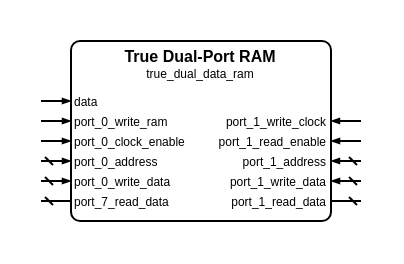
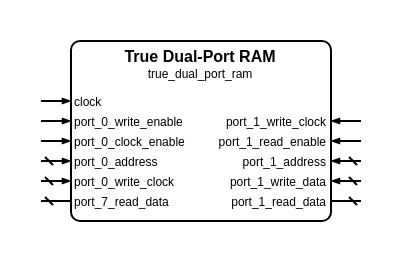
(201, 75) -> (201, 75)
(88, 103) -> (90, 103)
(127, 123) -> (136, 123)
(131, 183) -> (132, 183)
